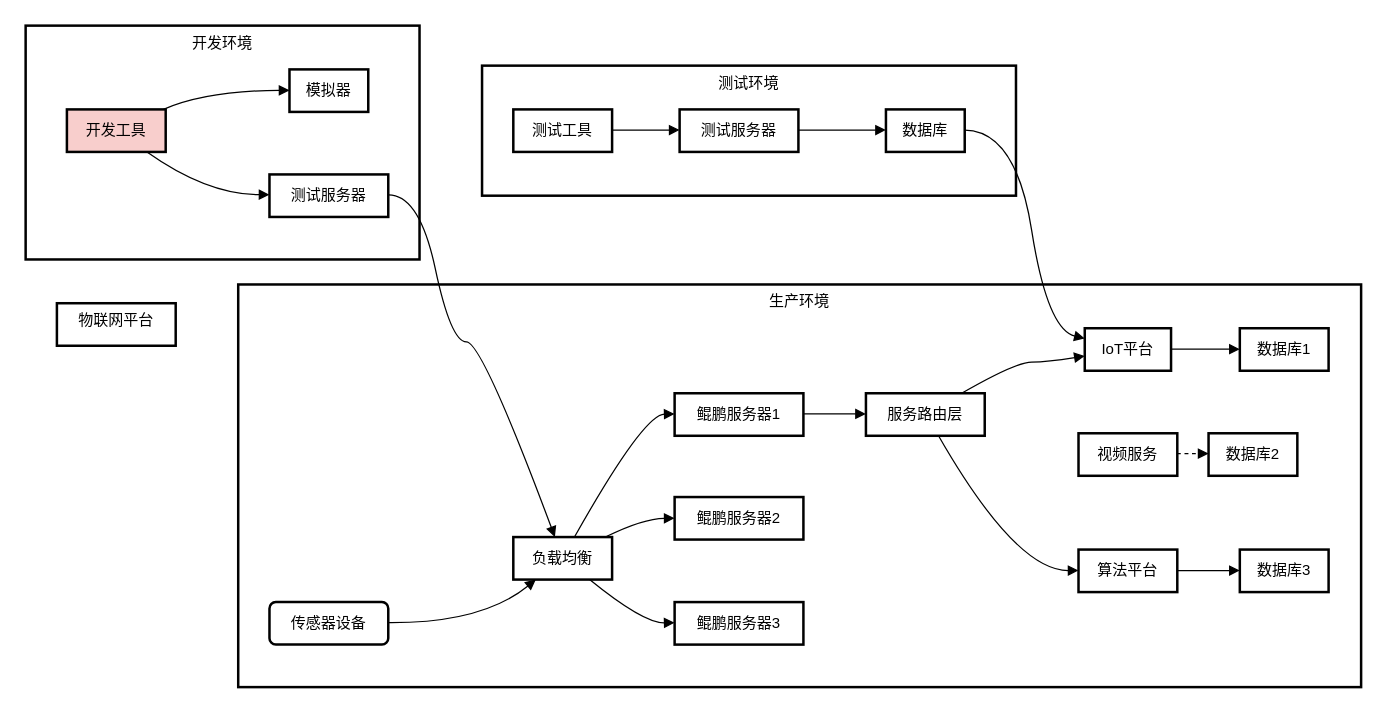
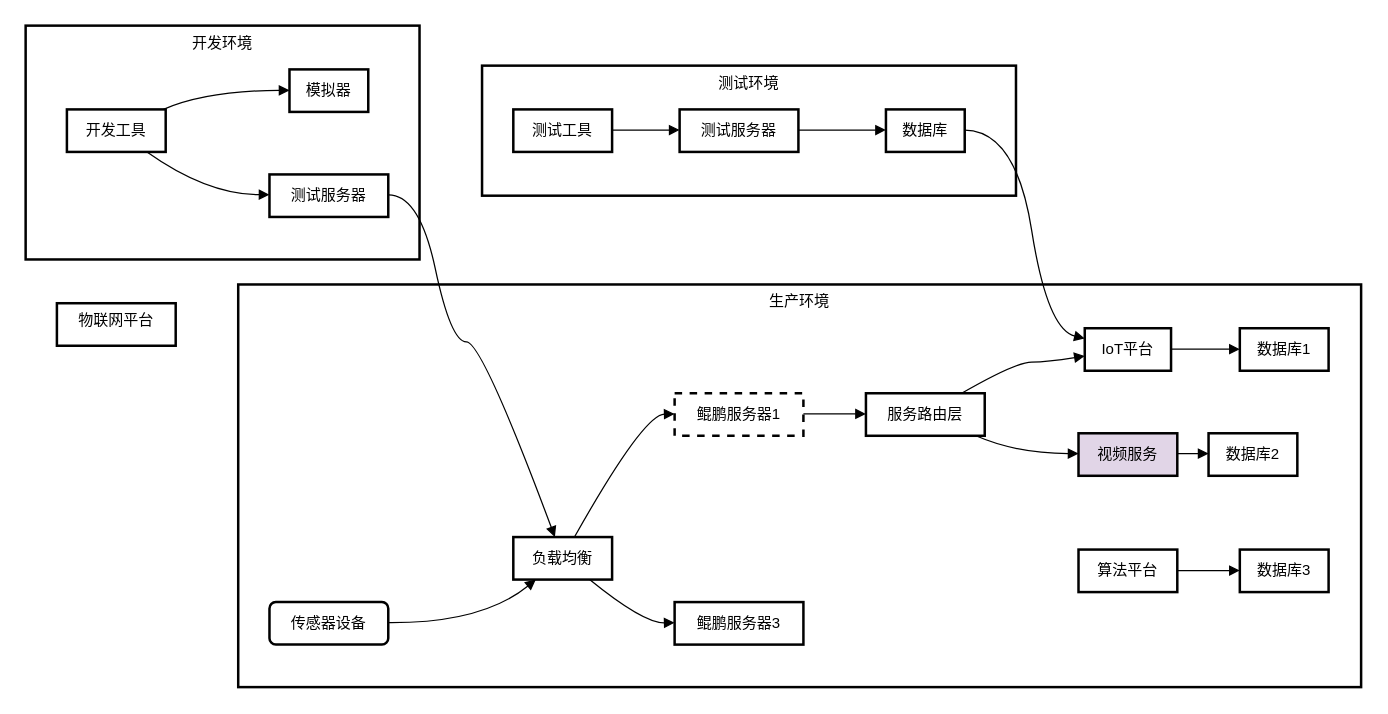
(116, 131) -> (116, 131)
(739, 414) -> (739, 414)
none -> (1021, 449)
(1189, 453) -> (1189, 453)
(1128, 454) -> (1128, 454)
(990, 515) -> none
(739, 518) -> none
(633, 525) -> none
